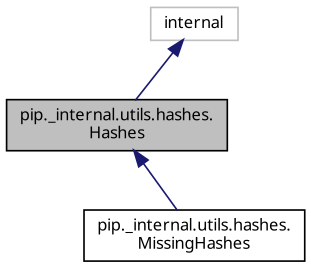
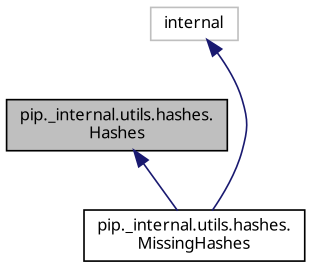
(154, 77) -> (246, 132)
